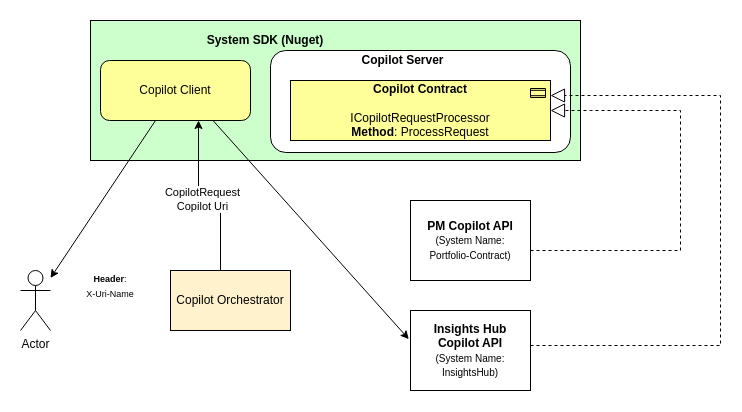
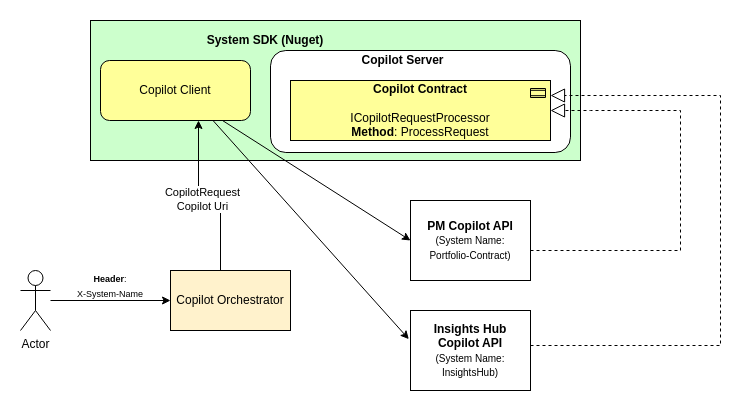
(105, 197) -> (314, 179)
(111, 286) -> (111, 286)
none -> (107, 301)
